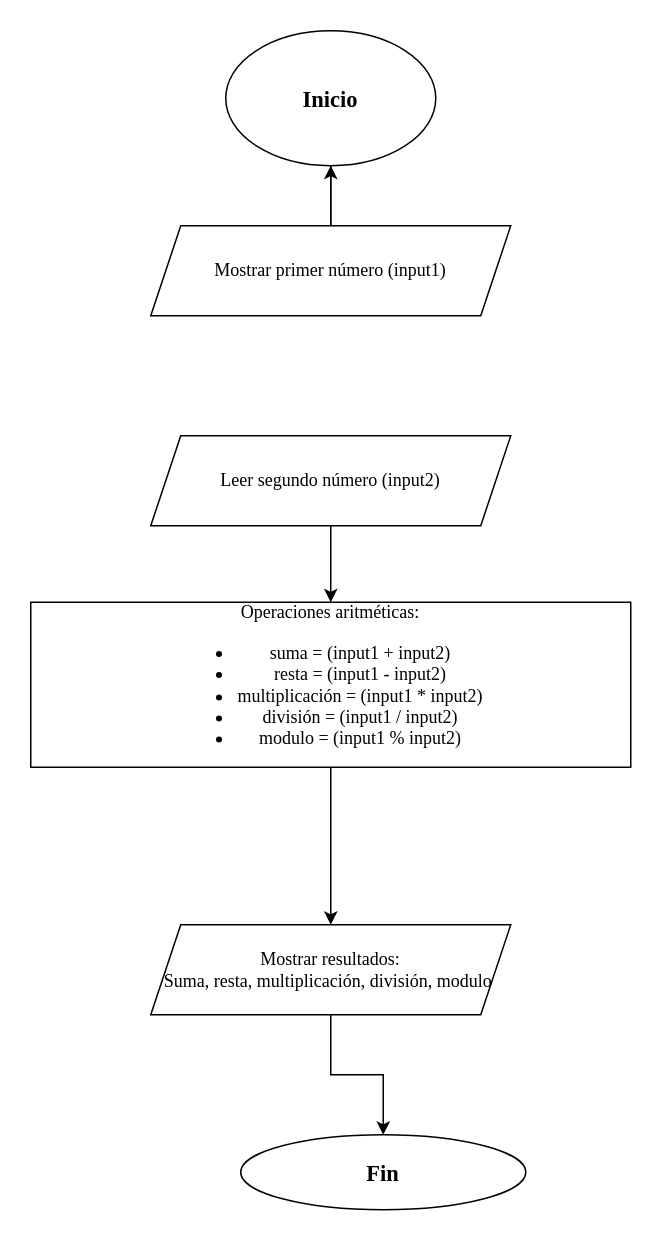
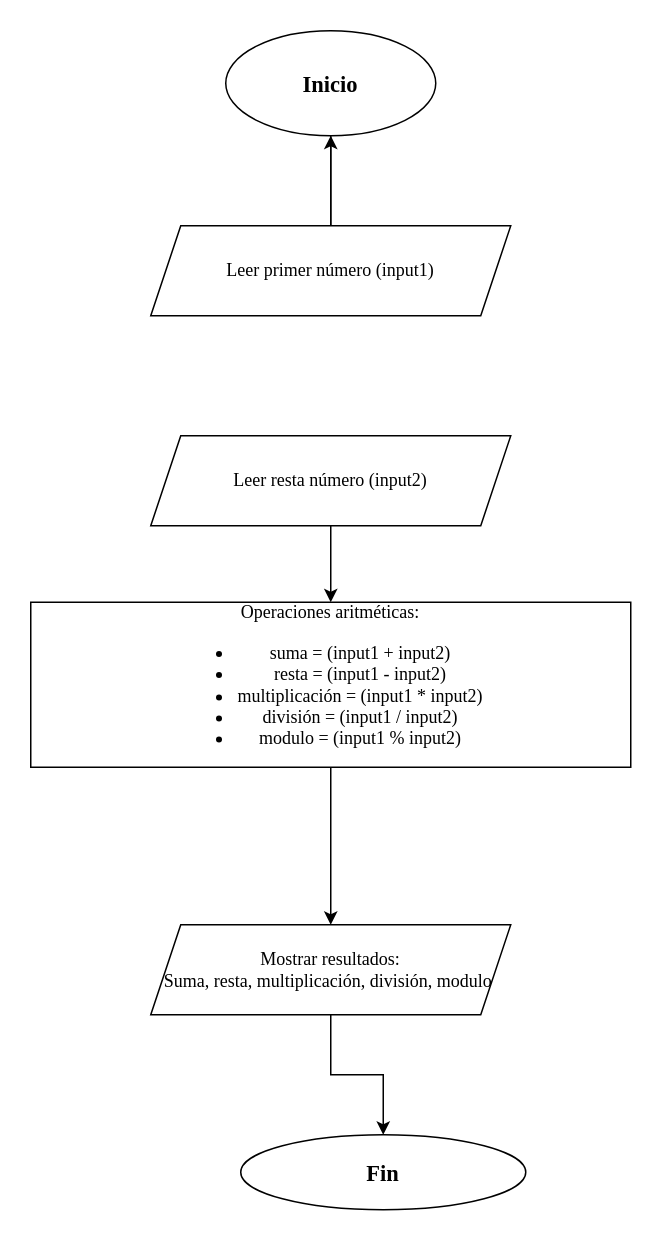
(331, 98) -> (331, 83)
(331, 271) -> (331, 271)
(331, 481) -> (331, 481)
